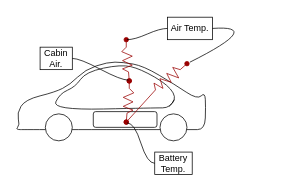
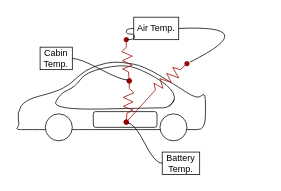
(190, 28) -> (156, 28)
(56, 58) -> (56, 58)
(174, 163) -> (181, 163)
